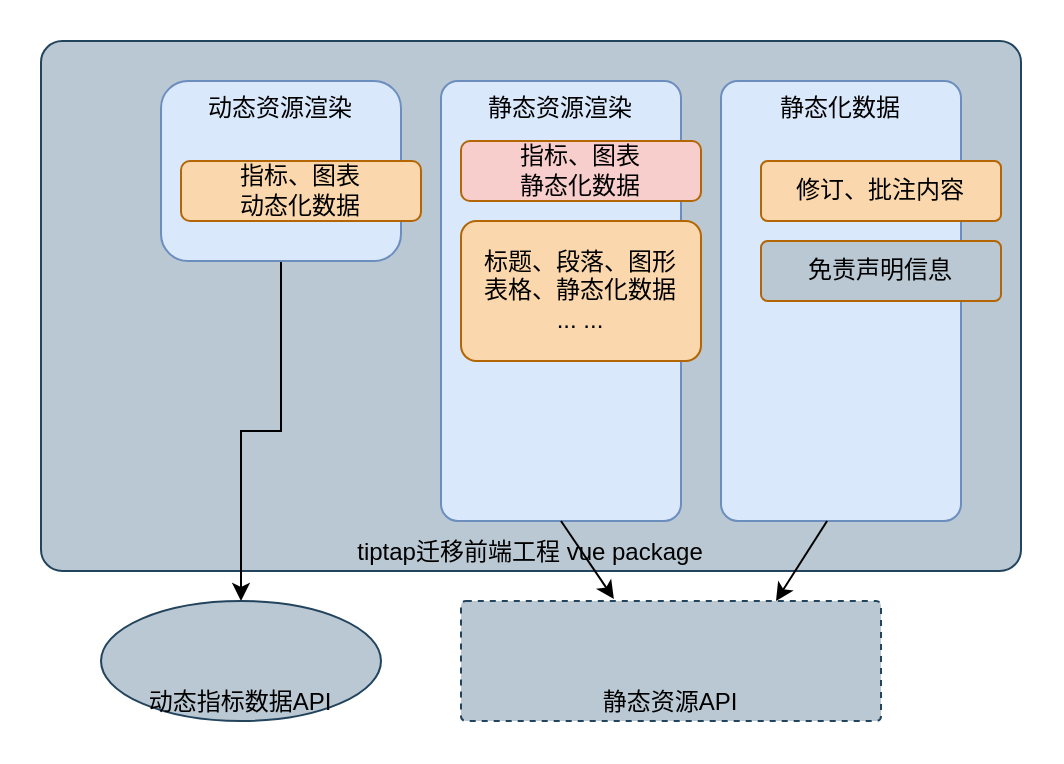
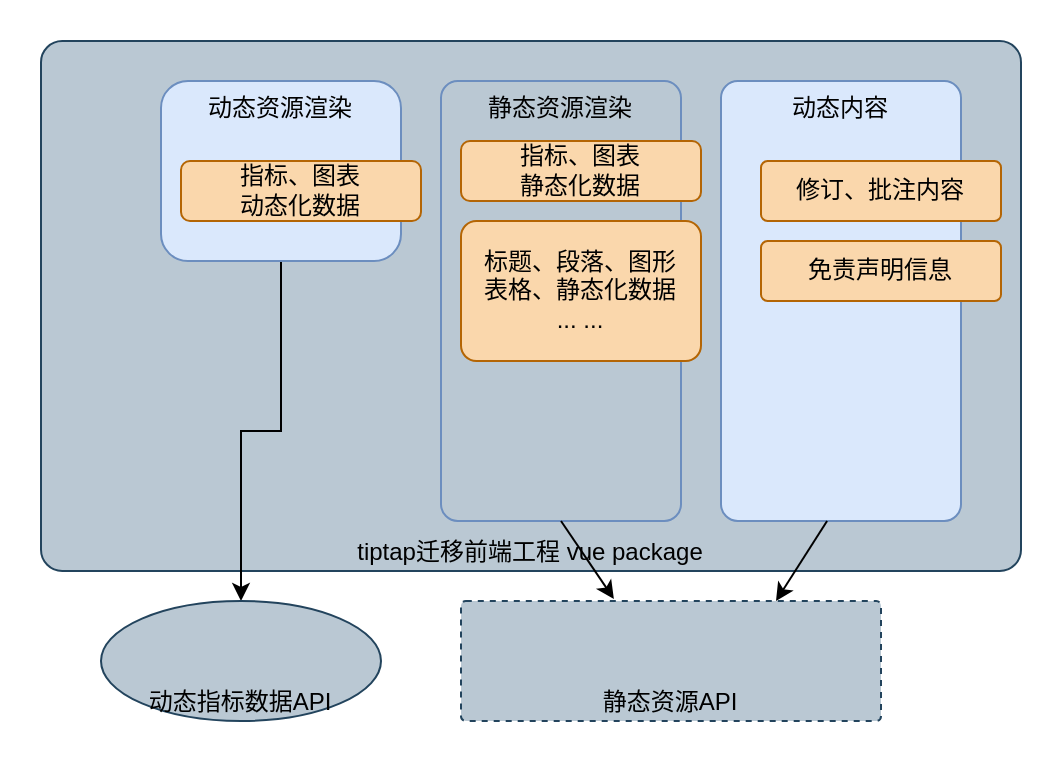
(561, 109) -> (561, 109)
(841, 109) -> (841, 109)
(581, 171) -> (581, 171)
(881, 271) -> (881, 271)
